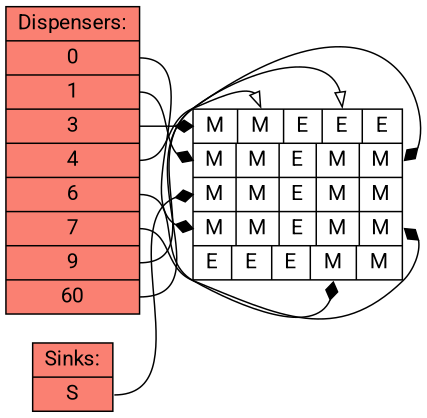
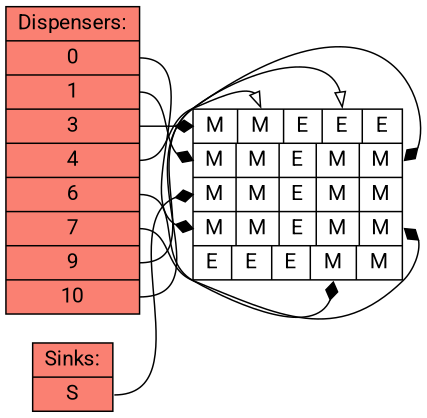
(73, 296) -> (73, 296)
